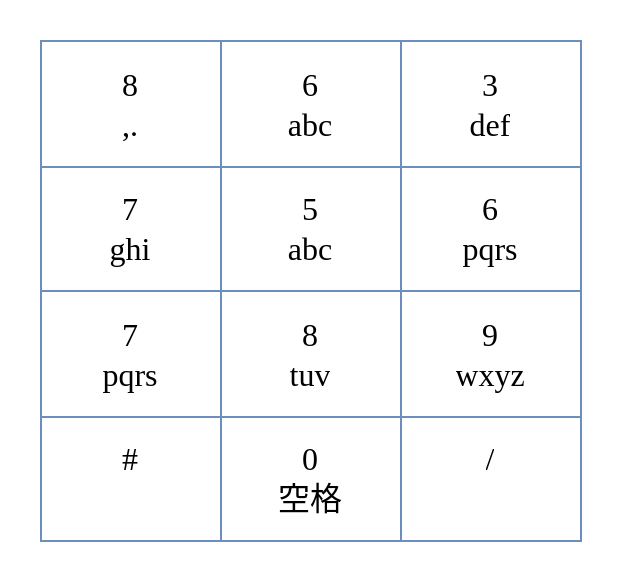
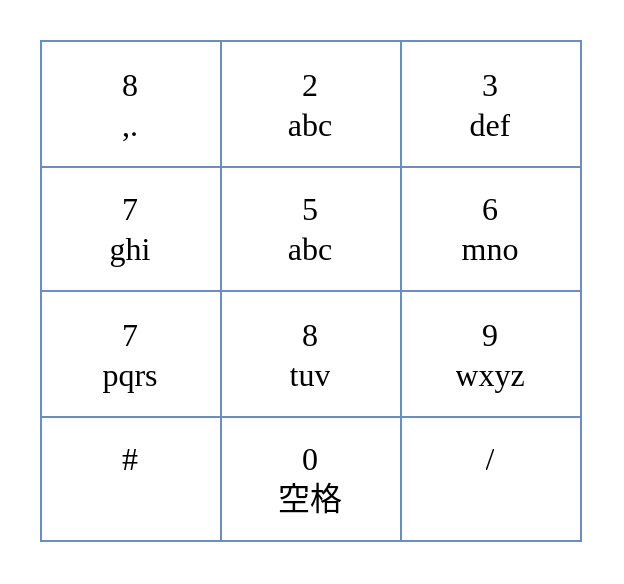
(311, 105) -> (311, 105)
(491, 229) -> (491, 229)
